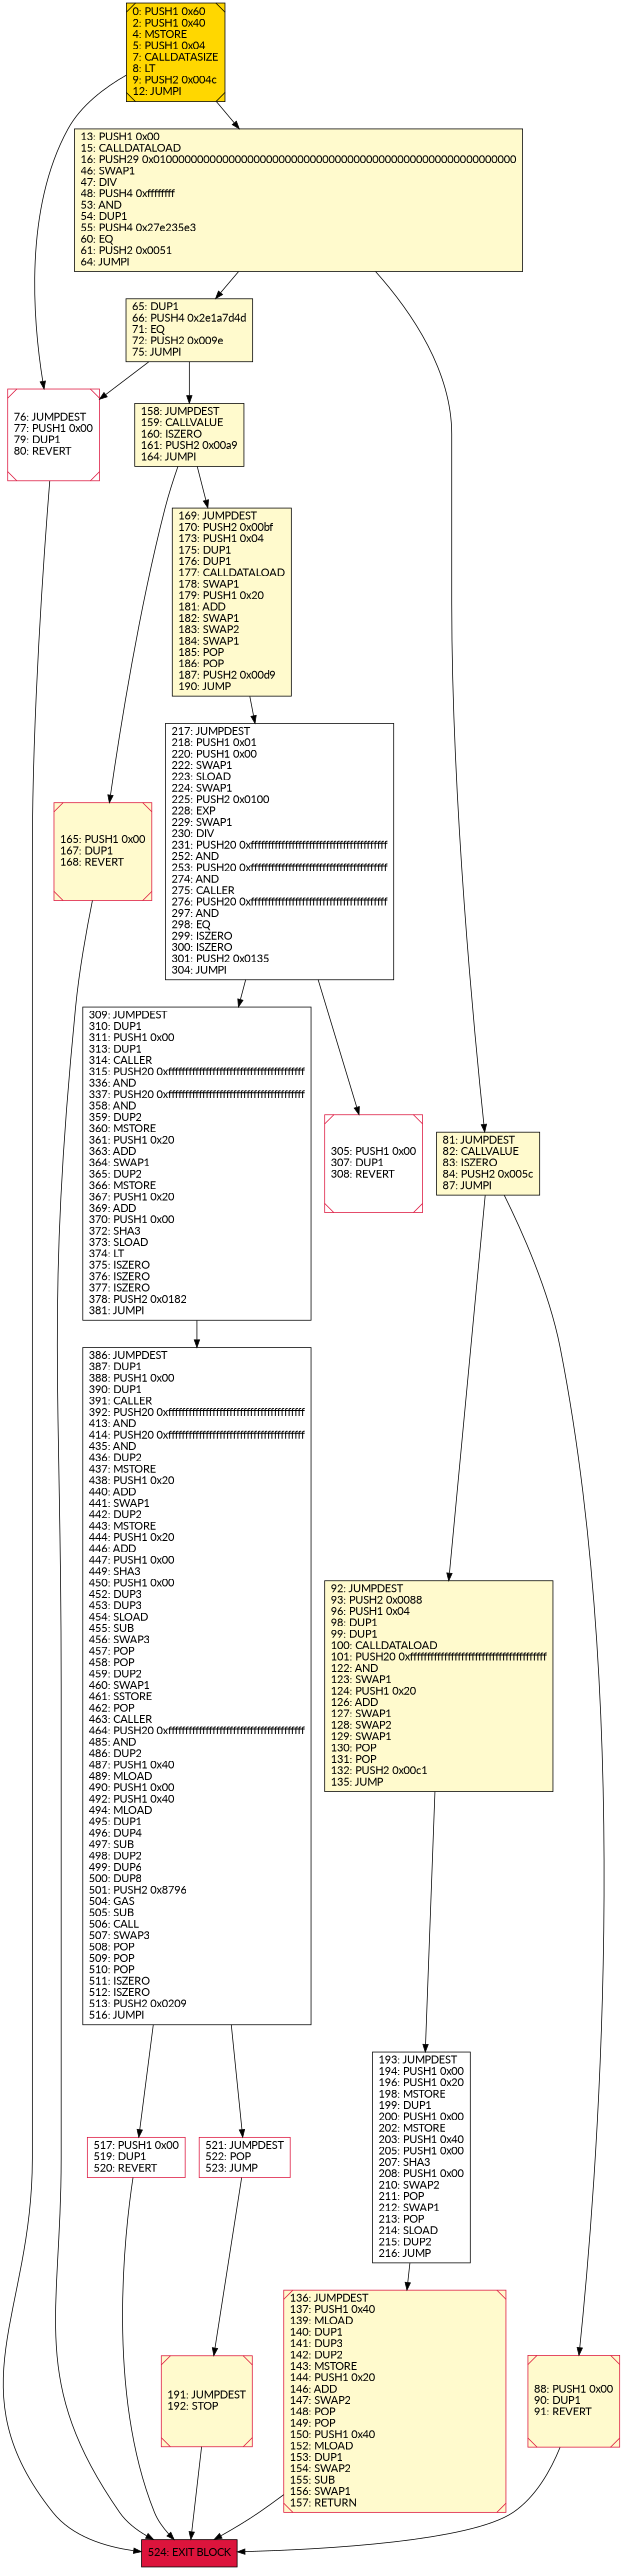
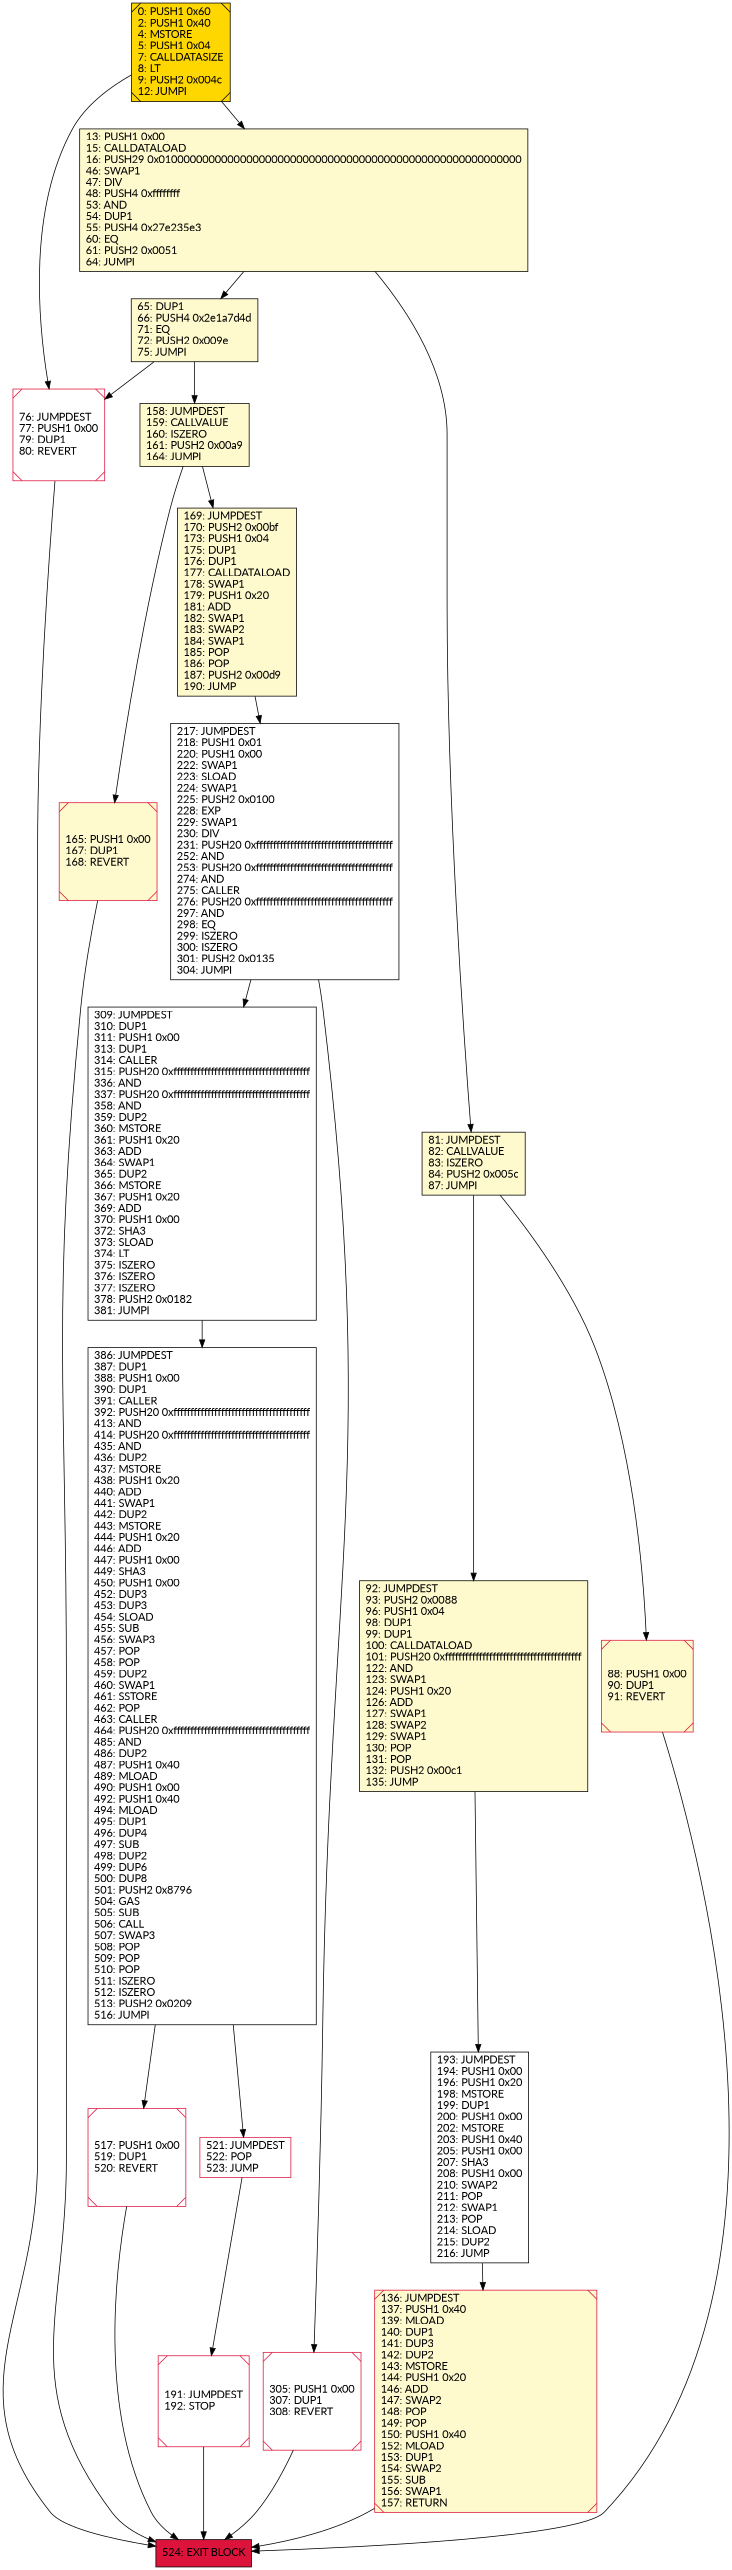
(136, 2157) -> (137, 2157)
(207, 2401) -> (204, 2401)
none -> (268, 2497)
